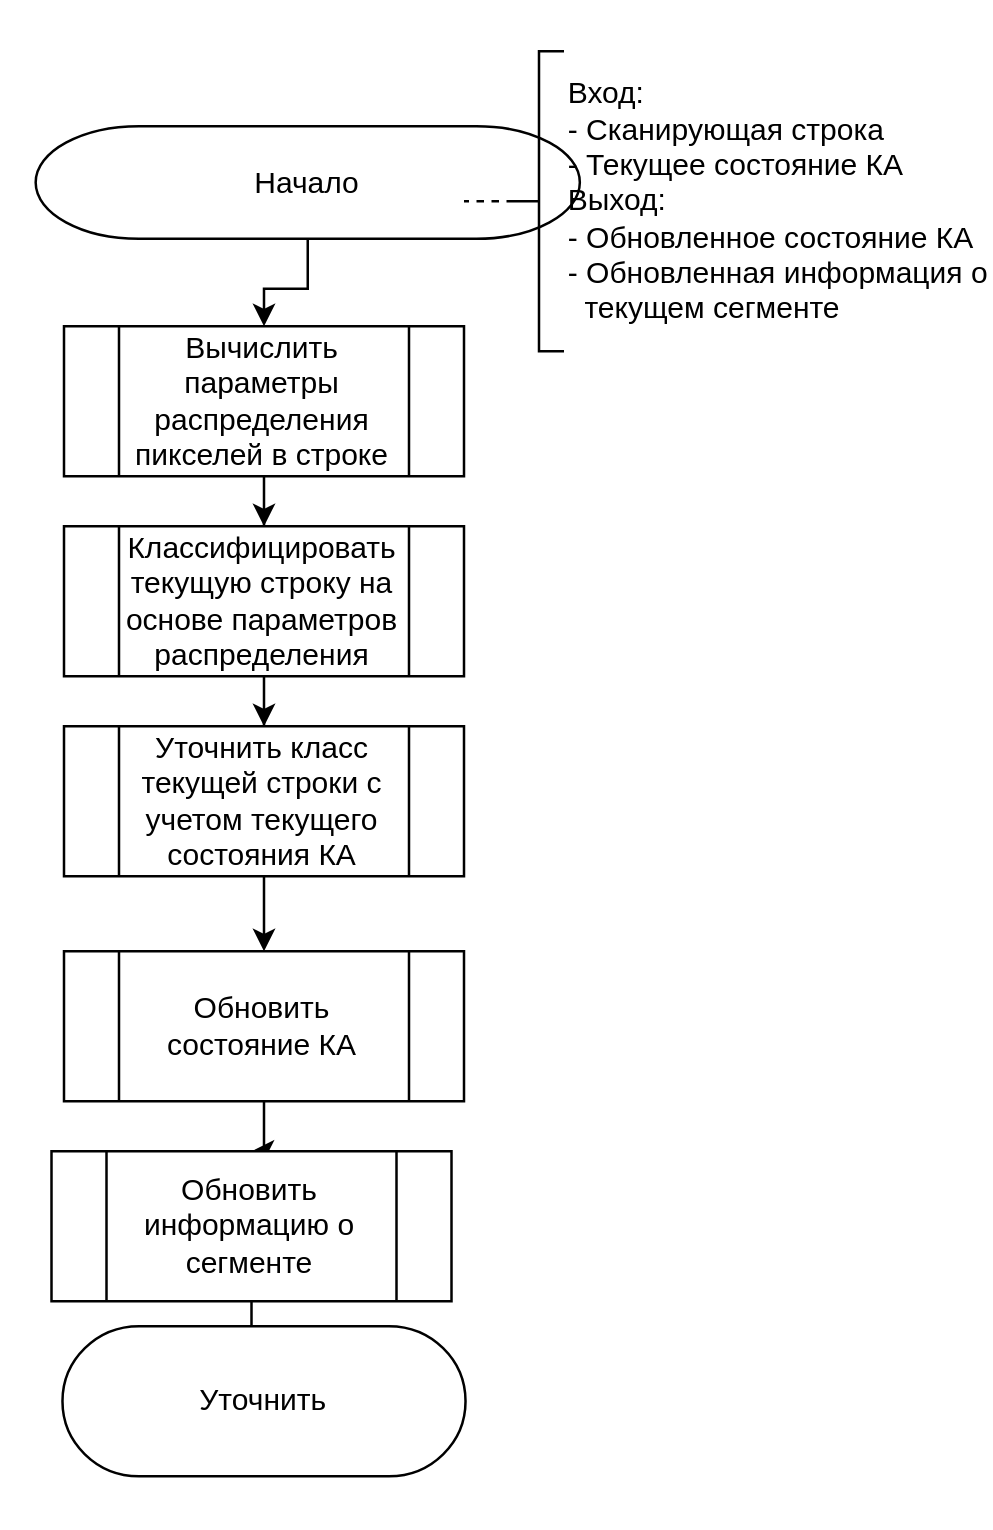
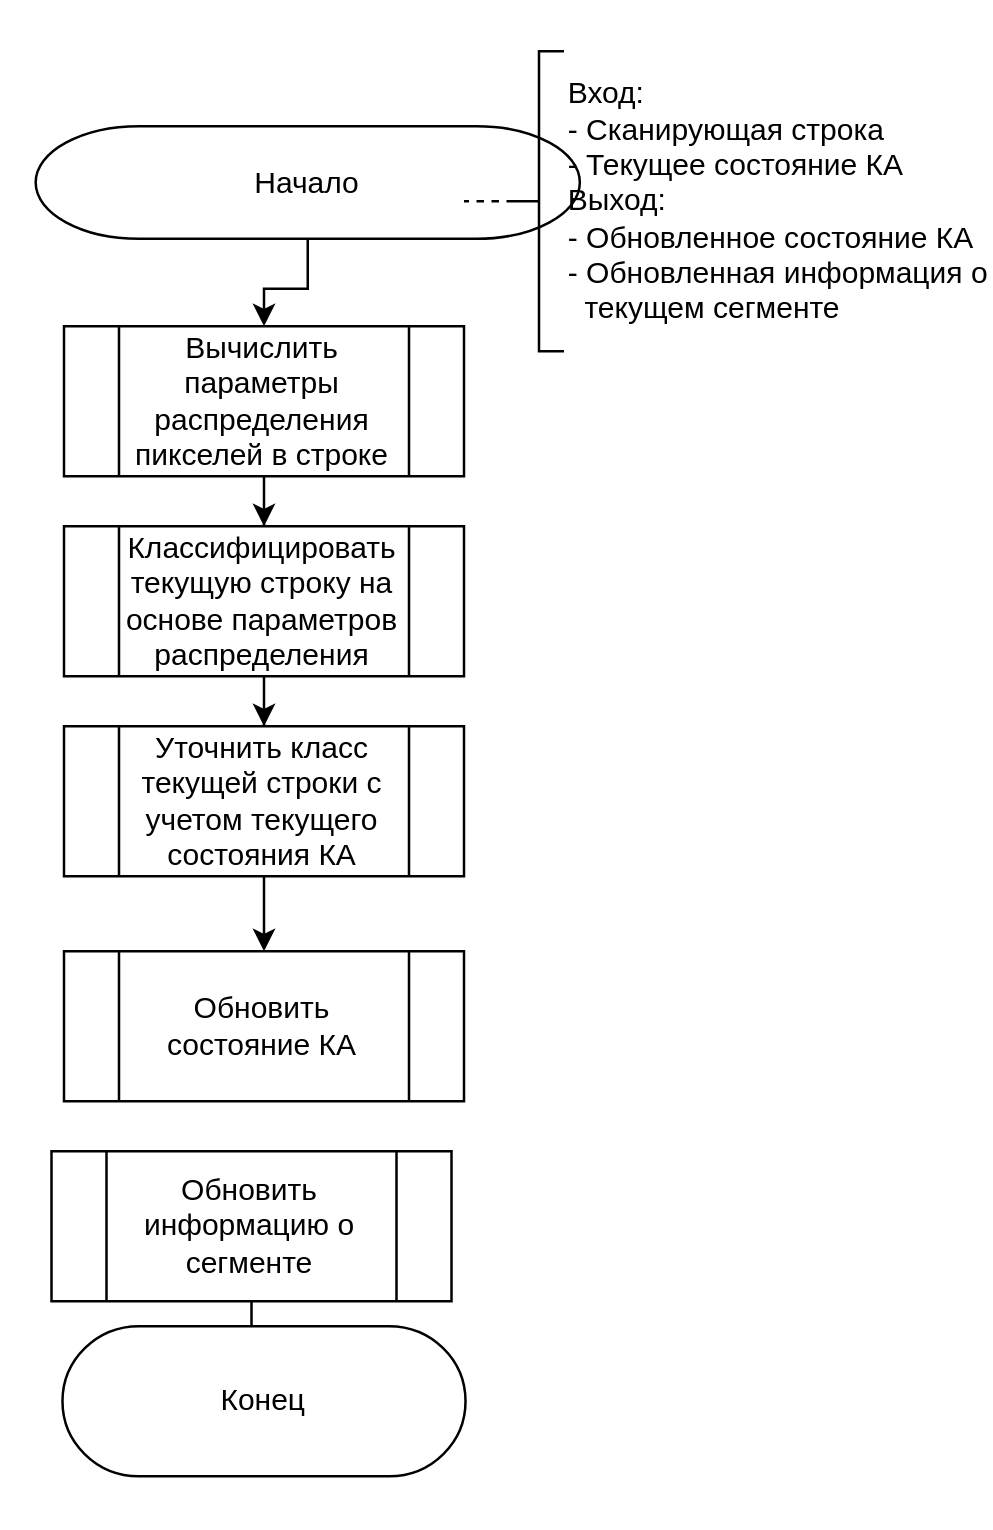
(264, 1127) -> none
(264, 1401) -> (264, 1401)
